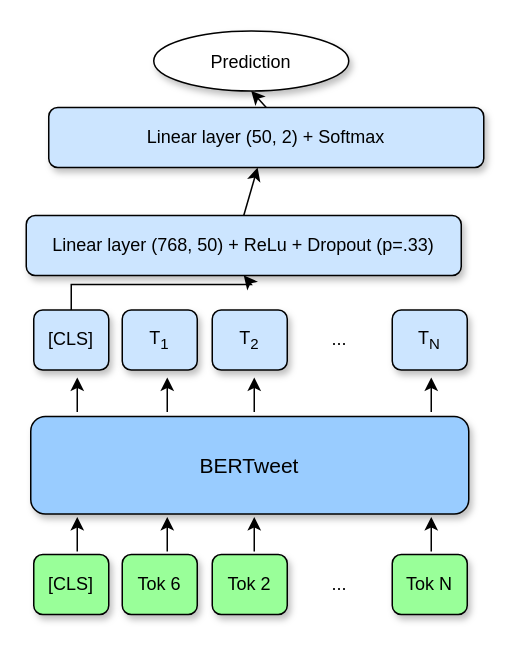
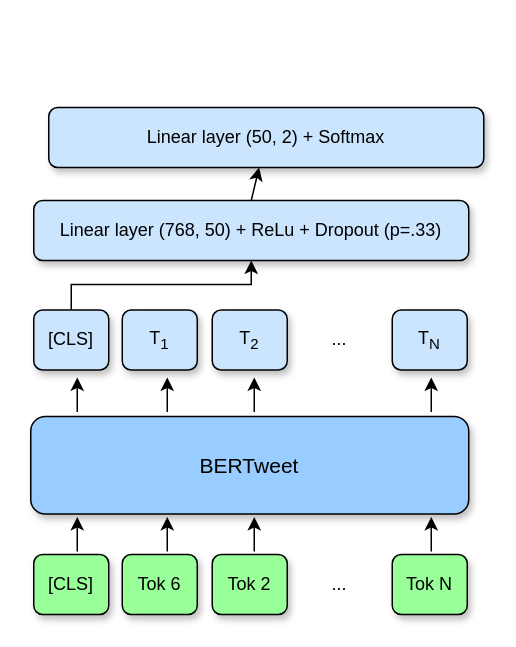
(251, 61) -> none
(262, 103) -> none
(244, 245) -> (251, 230)
